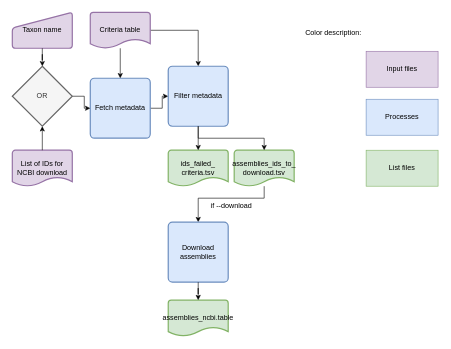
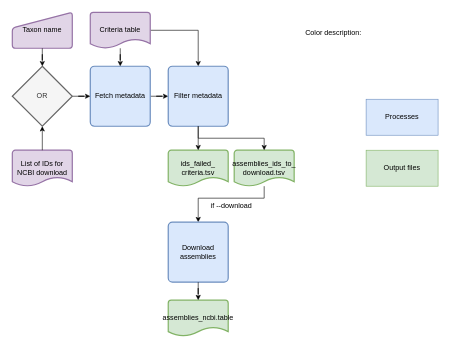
(402, 69) -> none
(120, 108) -> (120, 96)
(402, 168) -> (402, 168)
